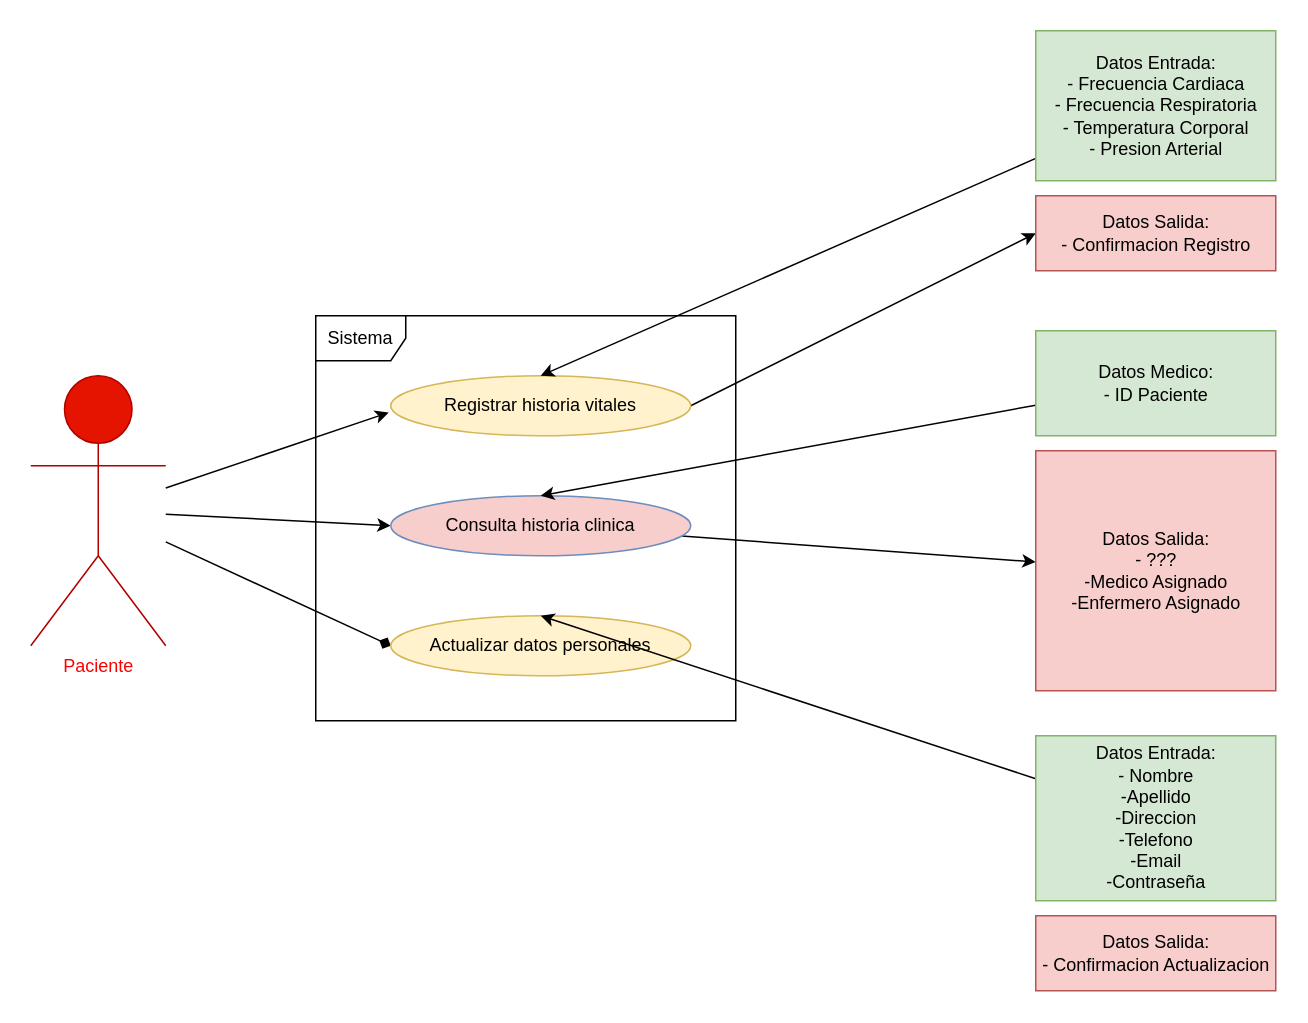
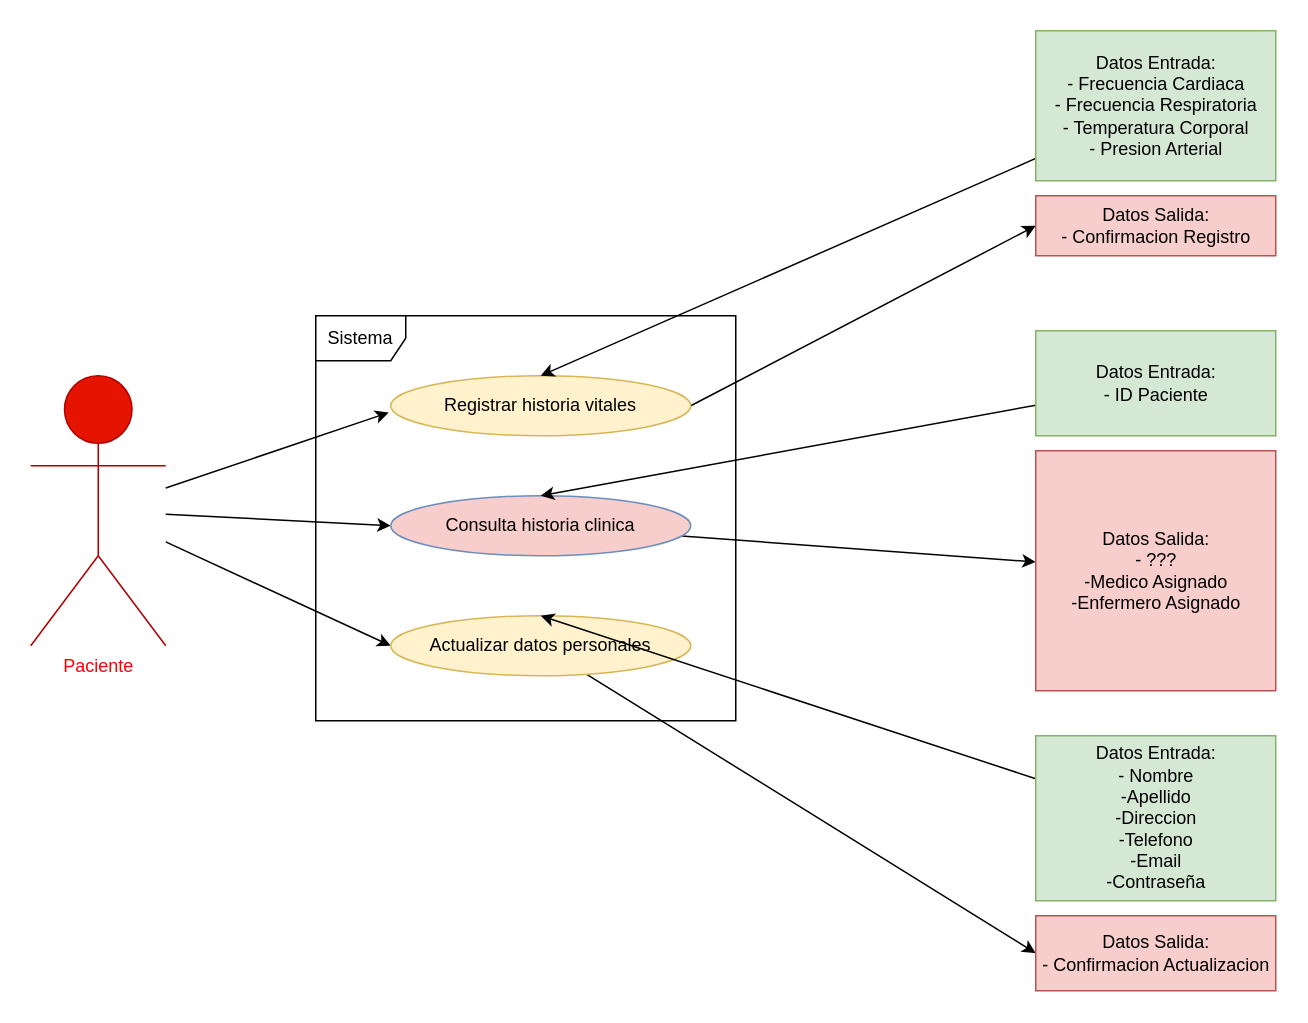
(1156, 233) -> (1156, 226)
(1157, 383) -> (1157, 383)
(379, 640) -> (380, 641)
none -> (845, 835)
